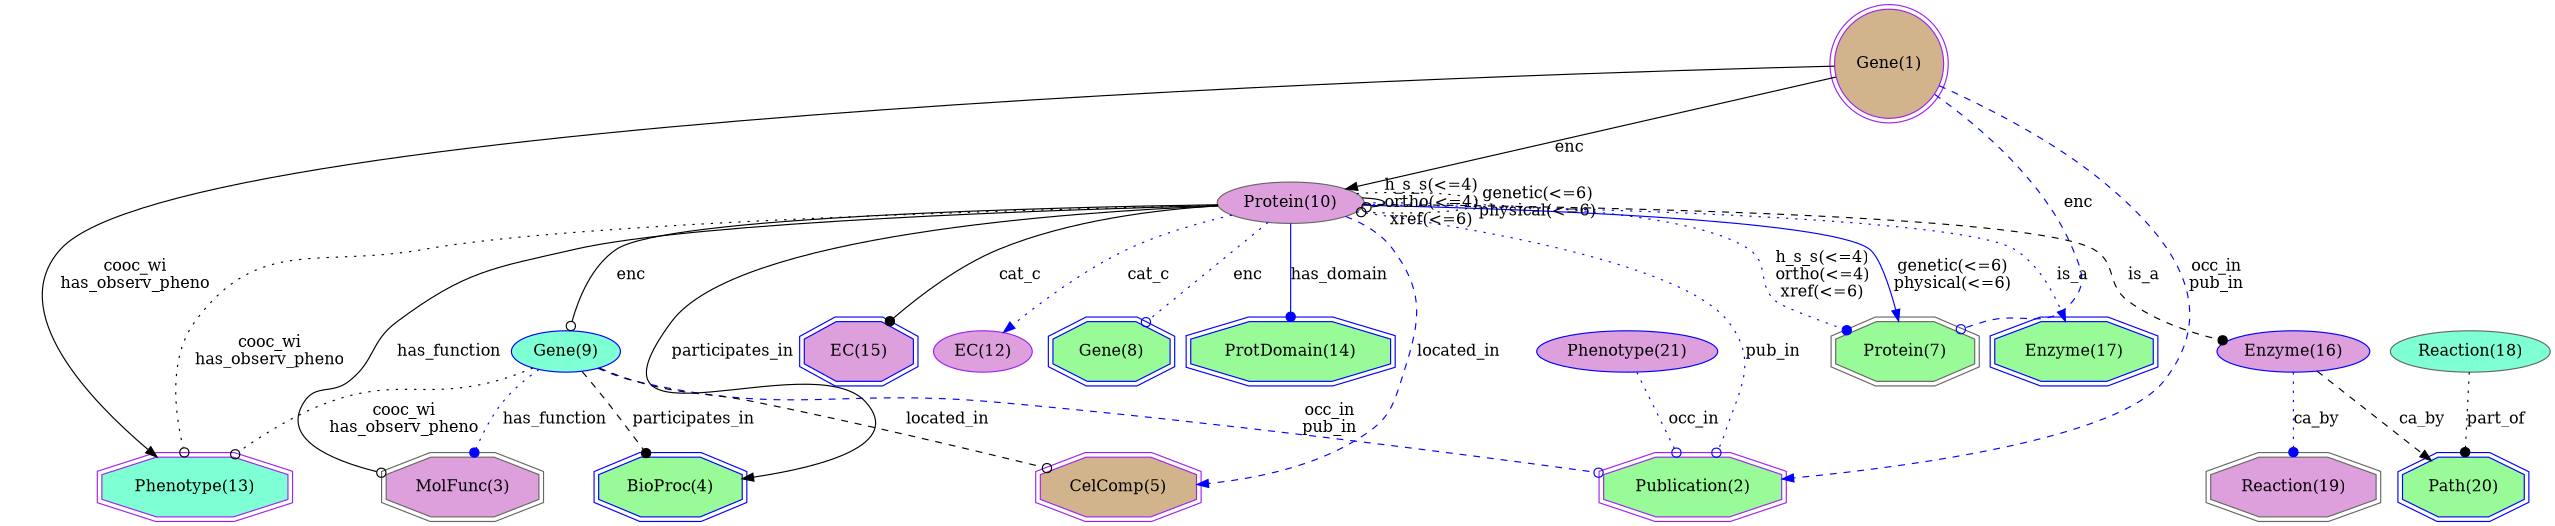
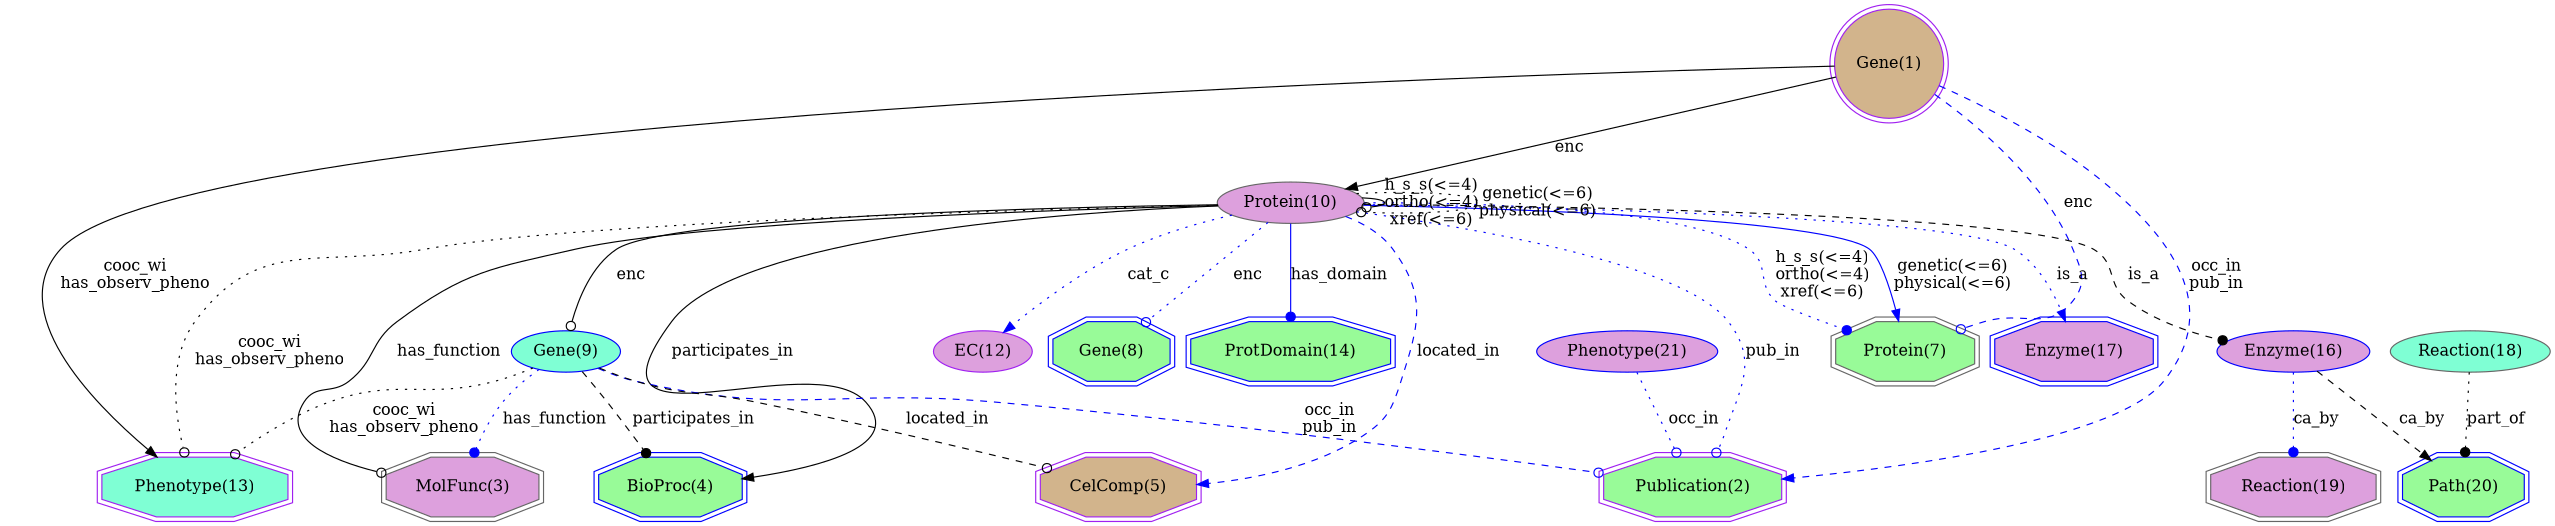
(859, 351) -> none
(2074, 351) -> (2074, 351)
